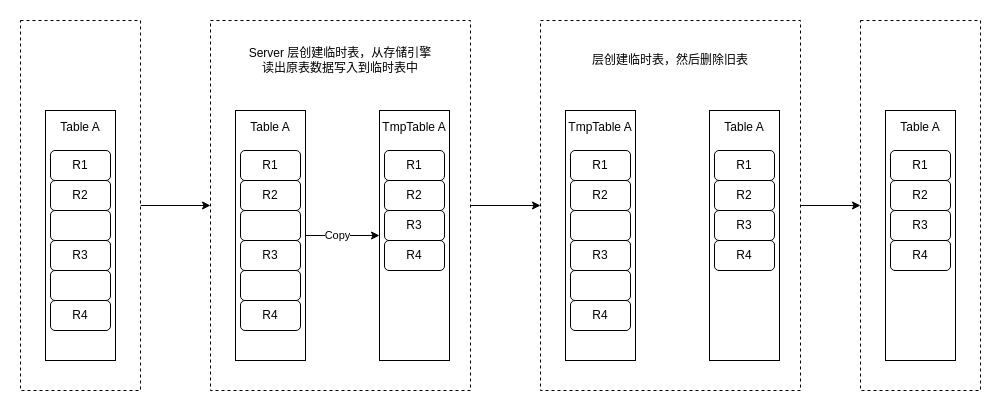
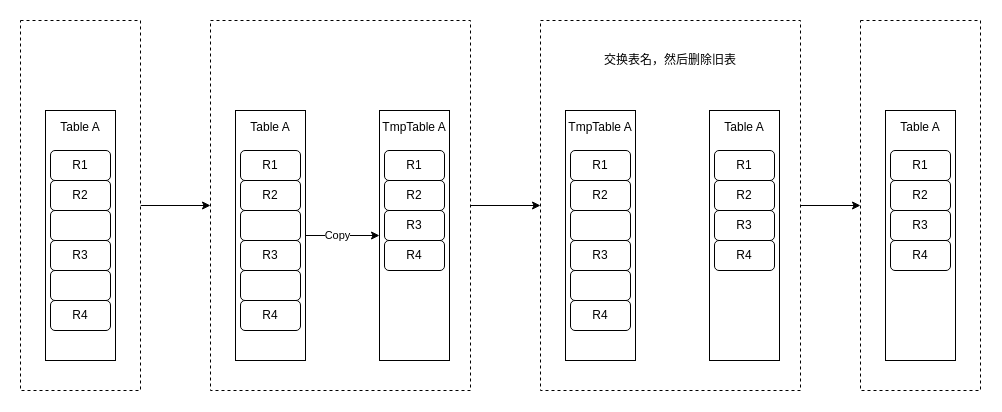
(341, 61) -> none
(671, 61) -> (671, 61)
